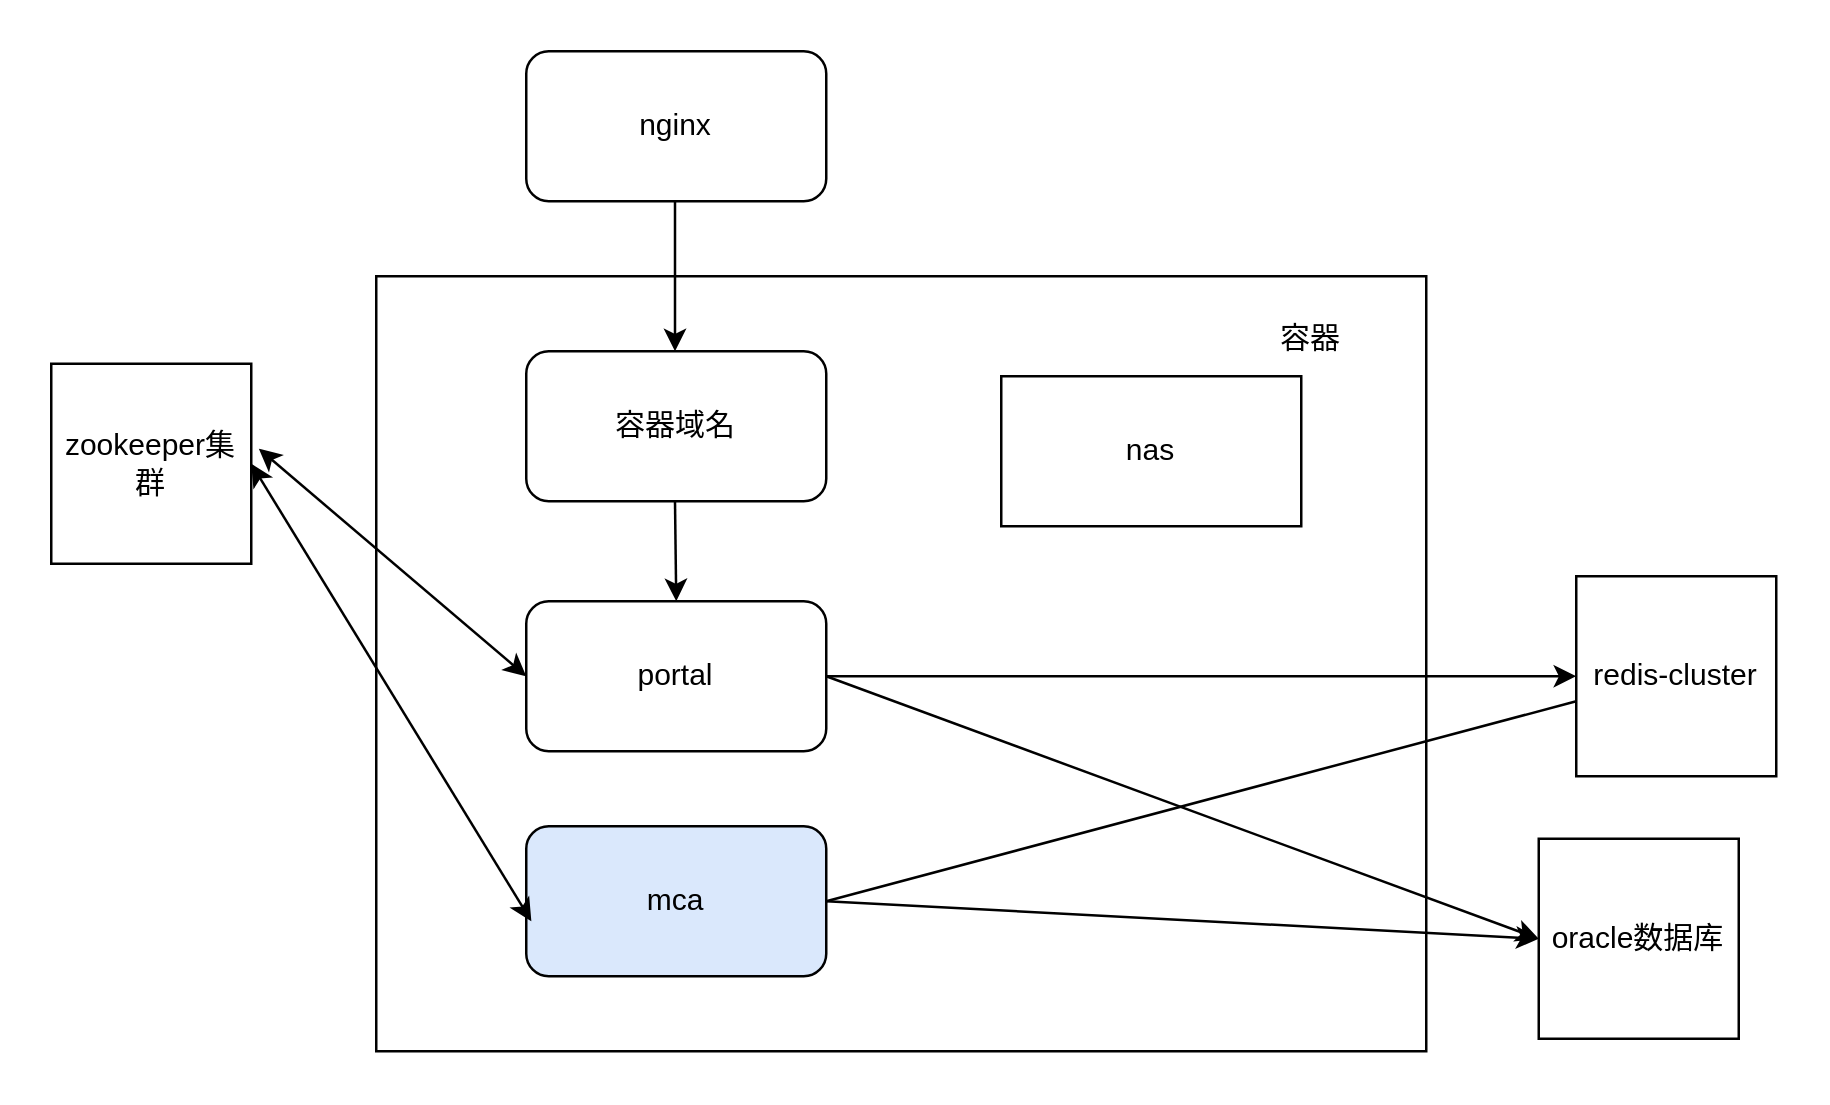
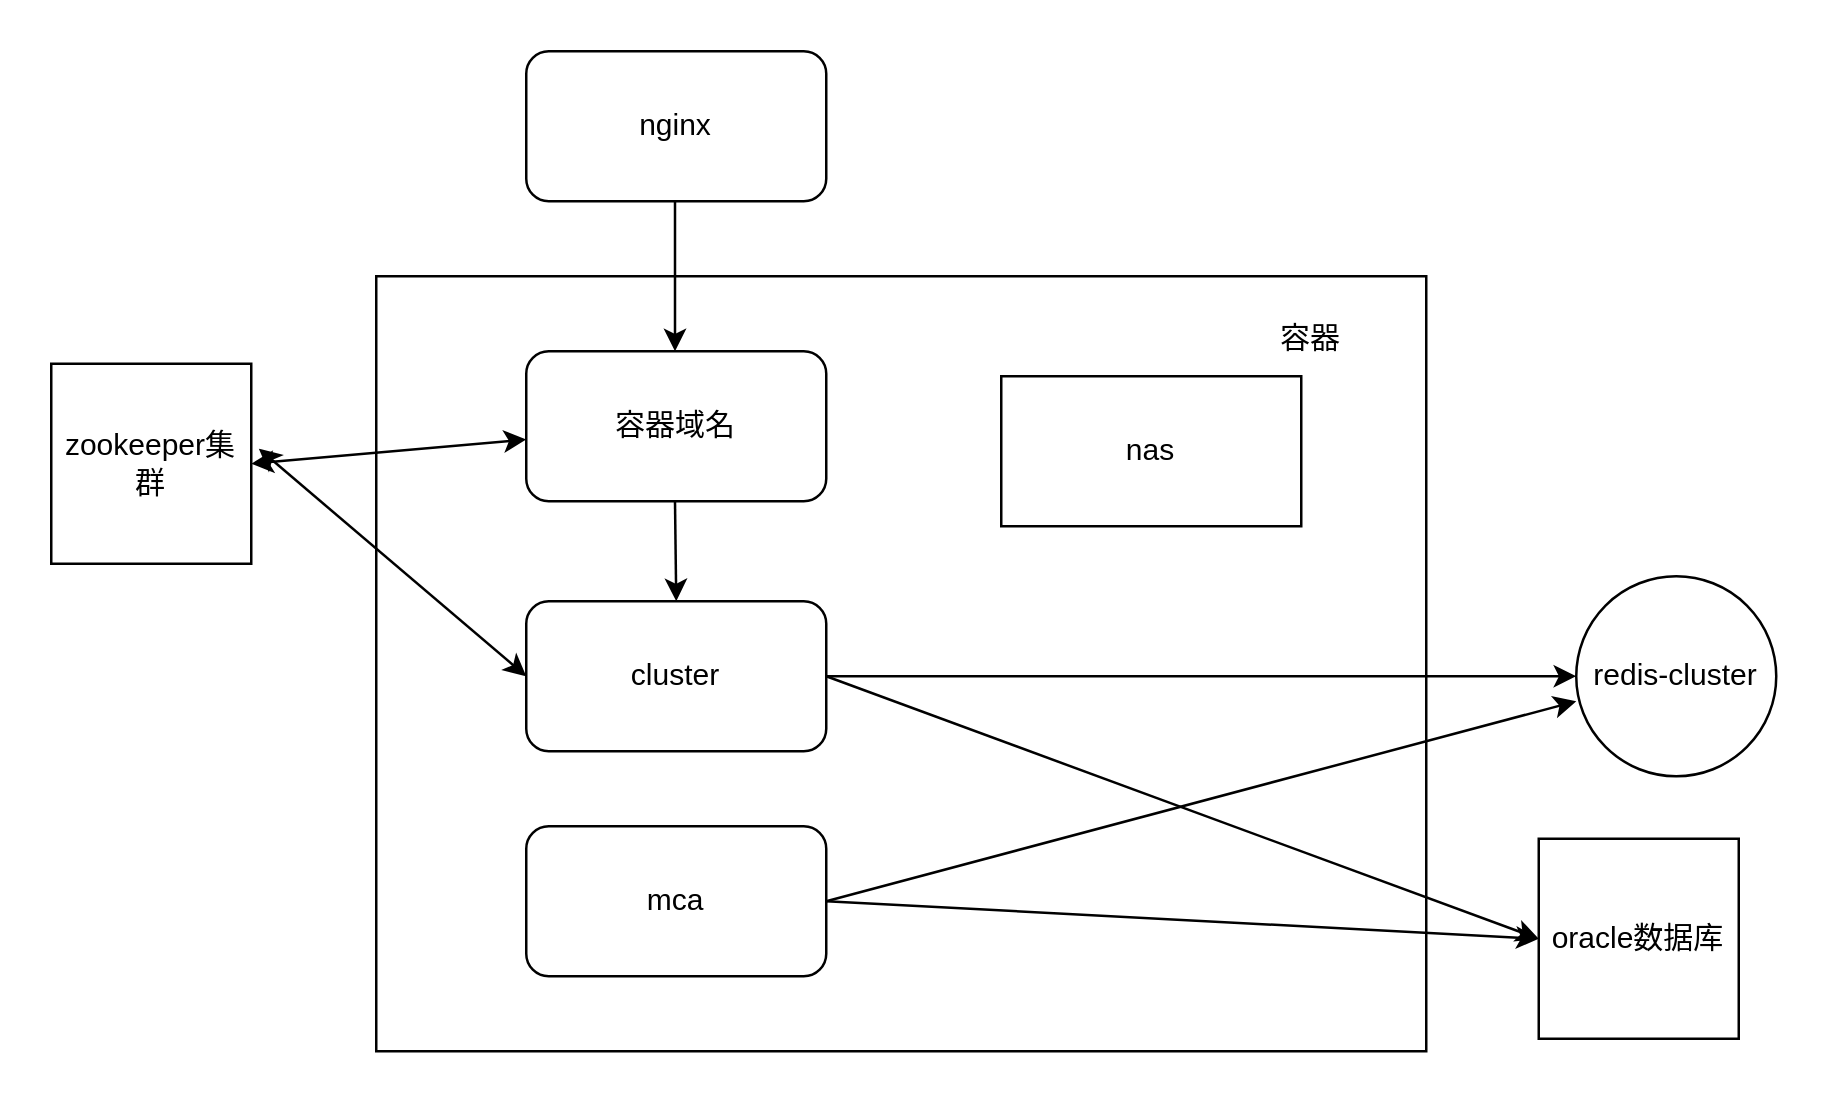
(676, 676) -> (676, 676)
(1676, 676) -> (1676, 676)
(391, 692) -> (395, 451)
(1567, 704) -> (1559, 706)
(676, 901) -> (676, 901)
